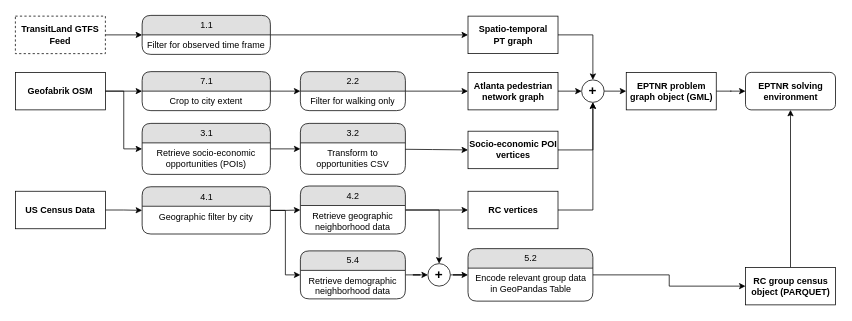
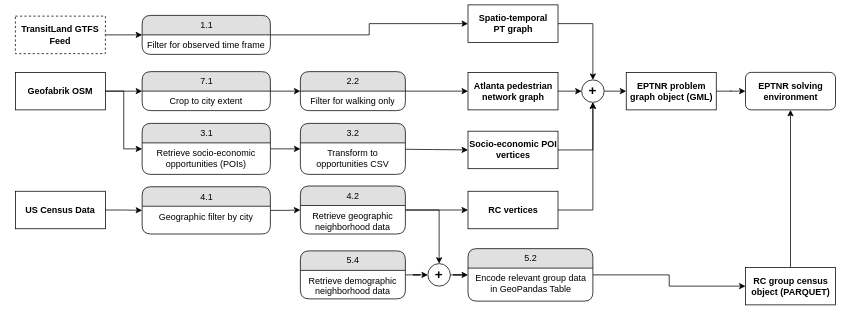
(513, 35) -> (513, 24)
(285, 249) -> none
